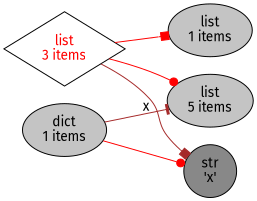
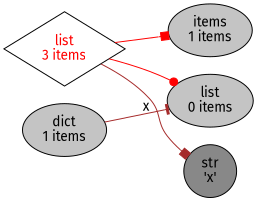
(210, 30) -> (210, 30)
(210, 101) -> (210, 101)
(140, 151) -> none
